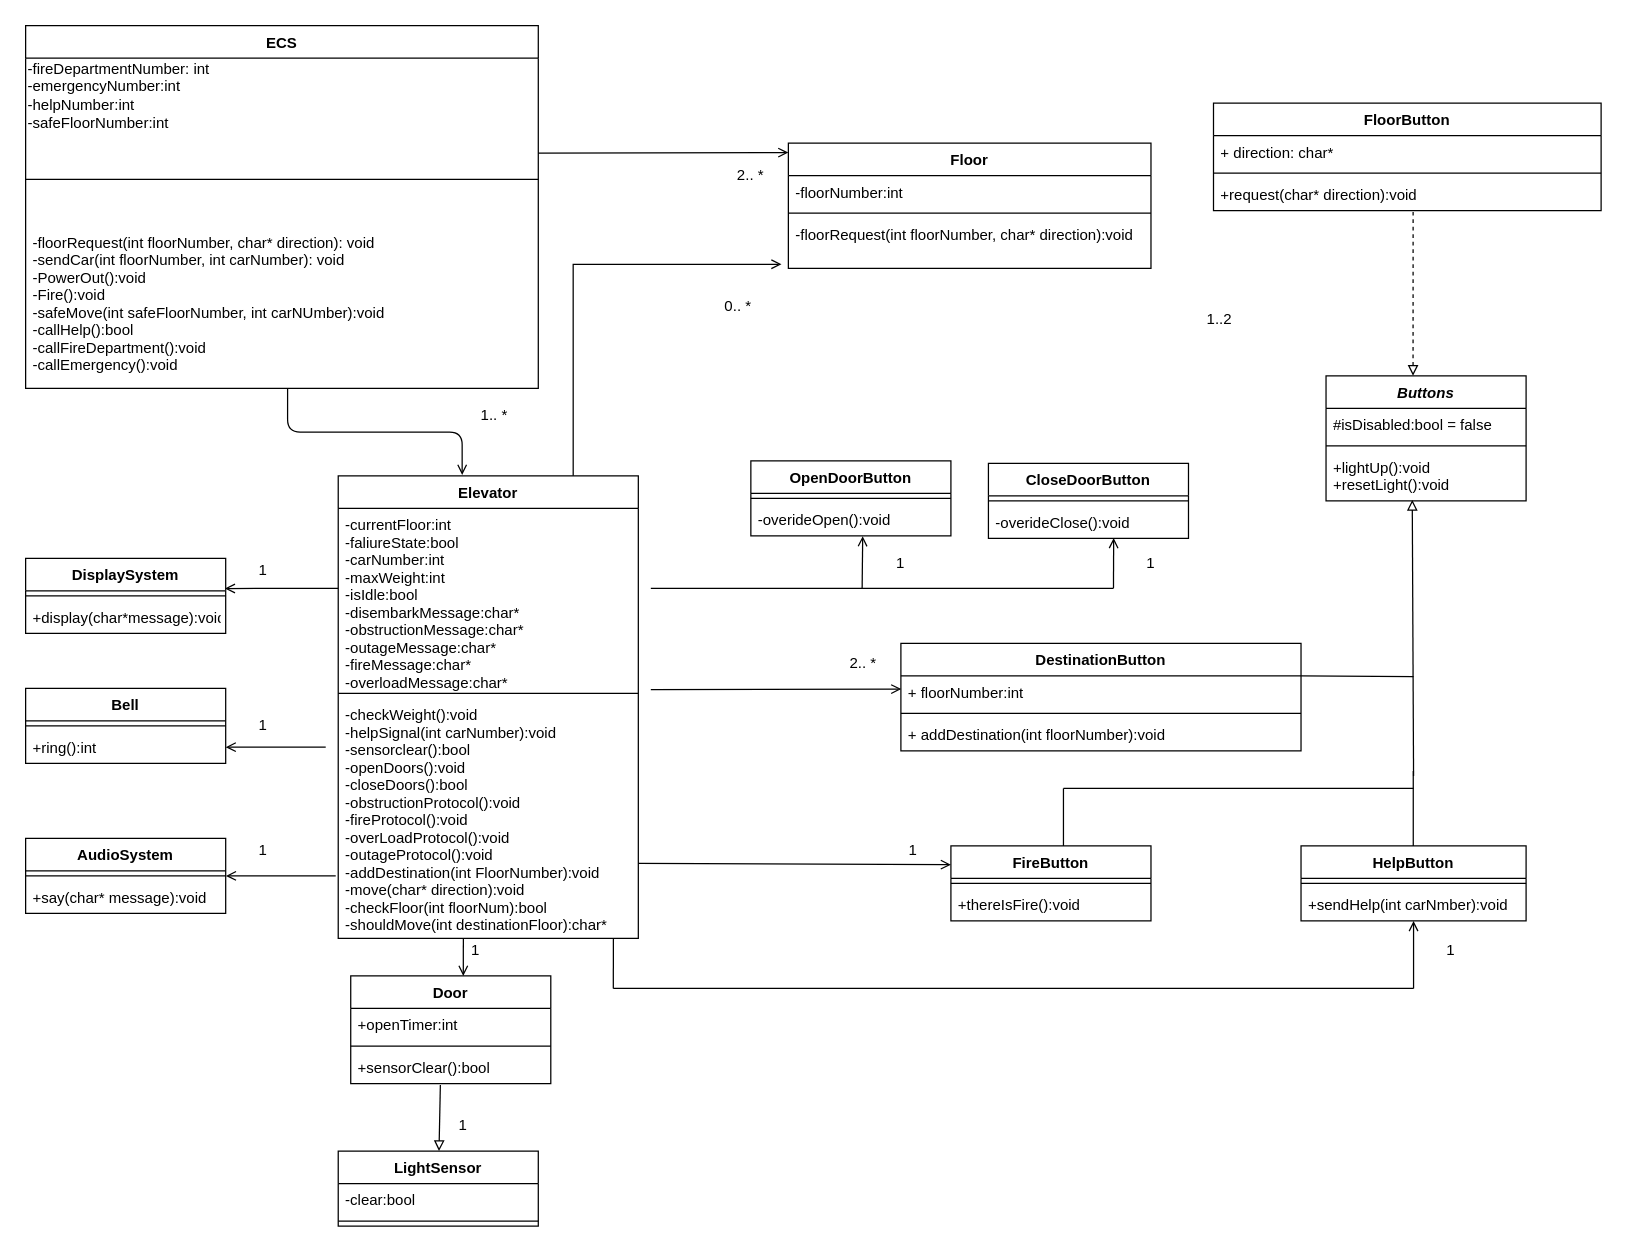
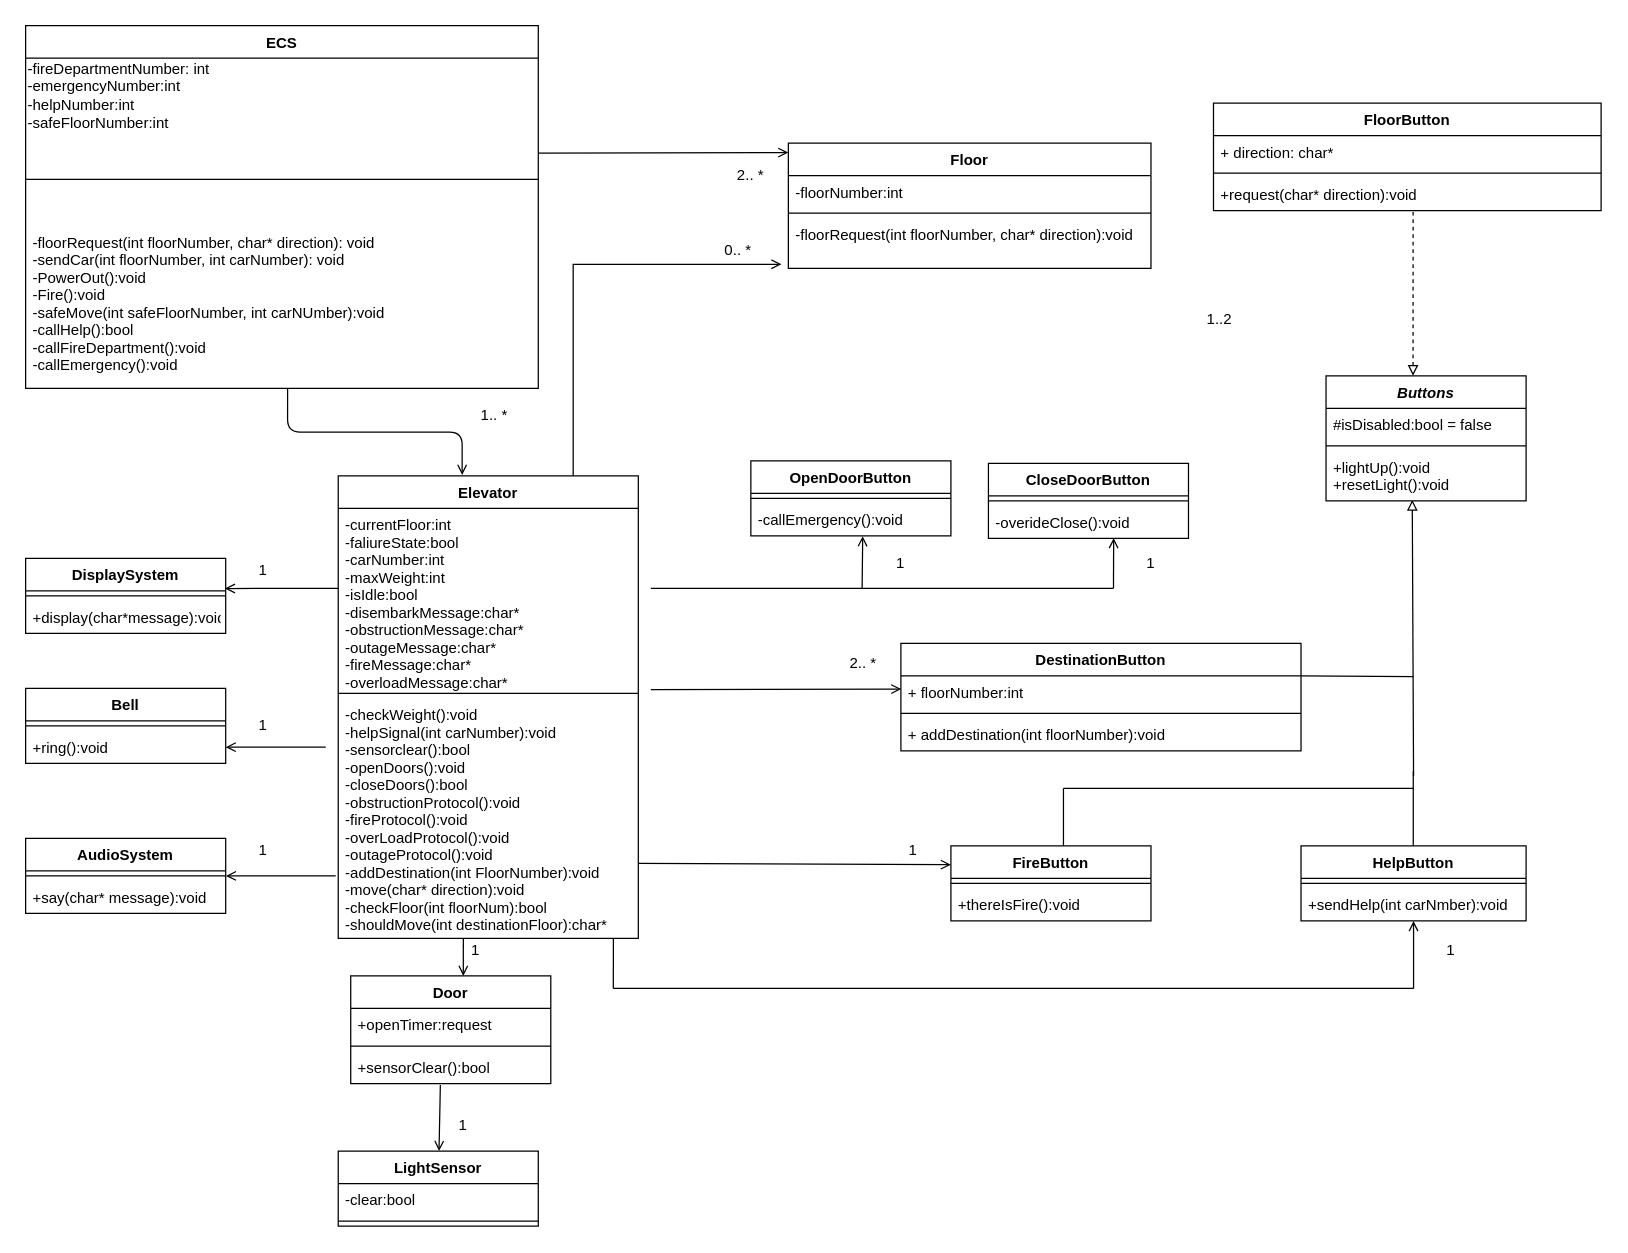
(738, 307) -> (738, 251)
(831, 520) -> (838, 520)
(73, 748) -> (77, 748)
(410, 1025) -> (429, 1025)
(439, 1139) -> (439, 1143)
